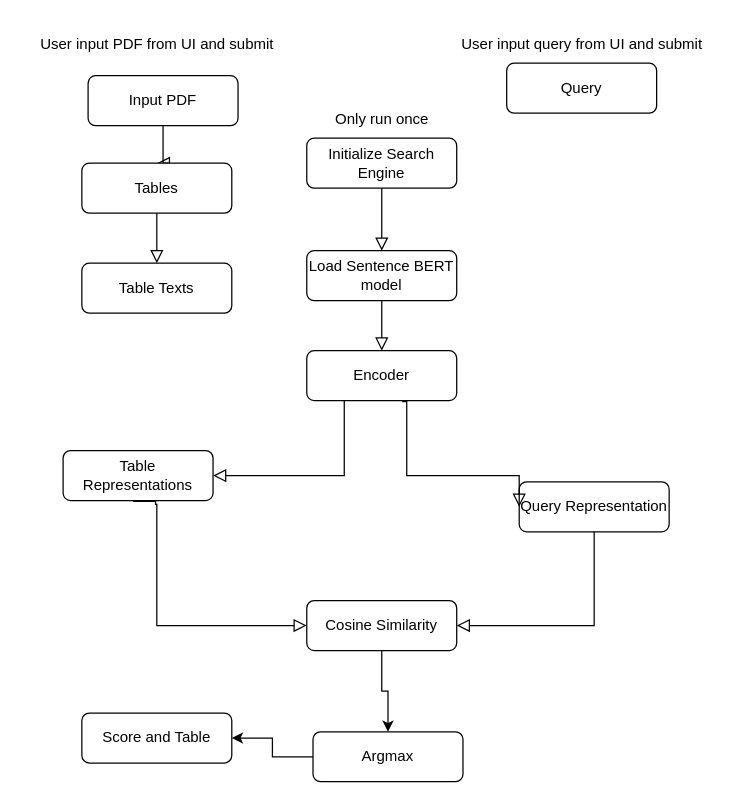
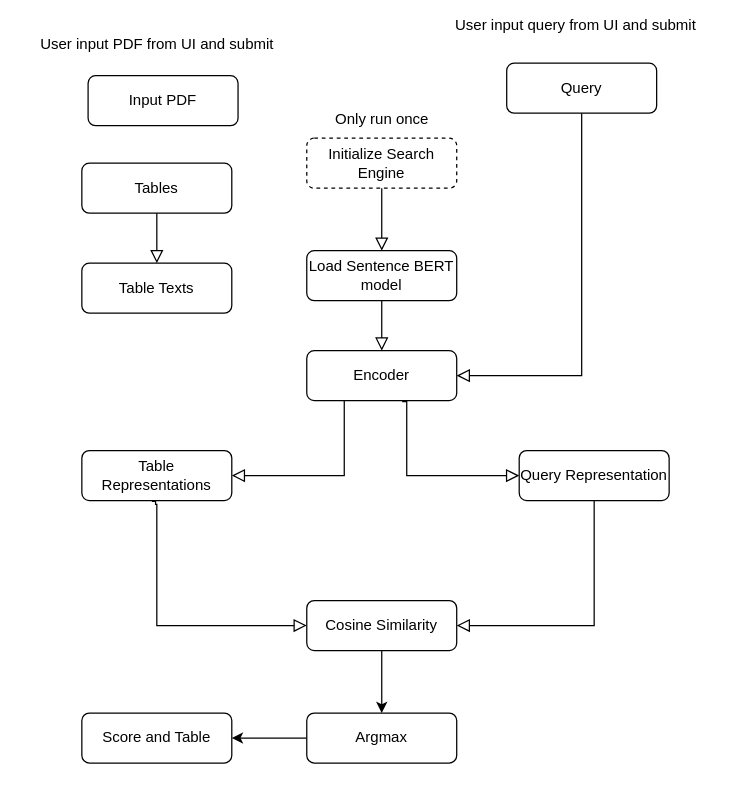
(582, 44) -> (576, 26)
(163, 147) -> none
(382, 163) -> (382, 163)
none -> (582, 300)
(138, 476) -> (157, 476)
(594, 507) -> (594, 476)
(388, 757) -> (382, 738)
